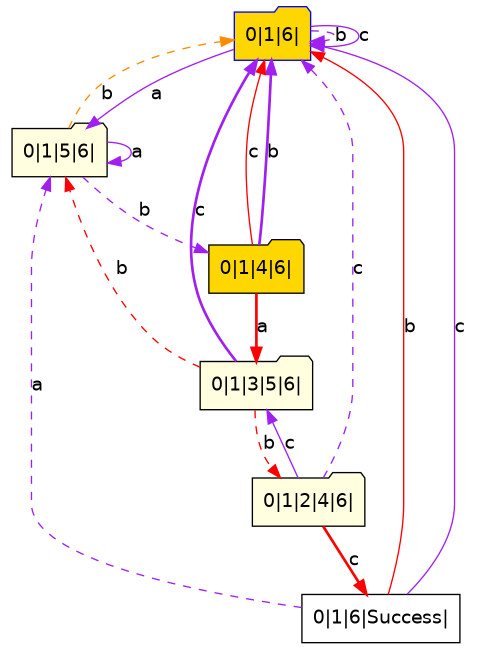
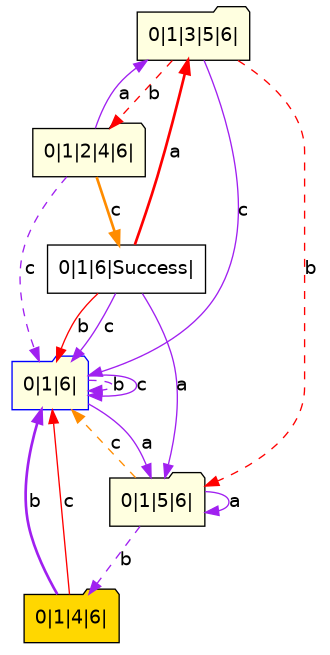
(272, 36) -> (50, 386)
(108, 94) -> (116, 444)
(194, 217) -> (234, 247)
(256, 321) -> (162, 160)
(290, 444) -> (125, 94)
(31, 496) -> (176, 376)
(341, 555) -> (106, 204)
